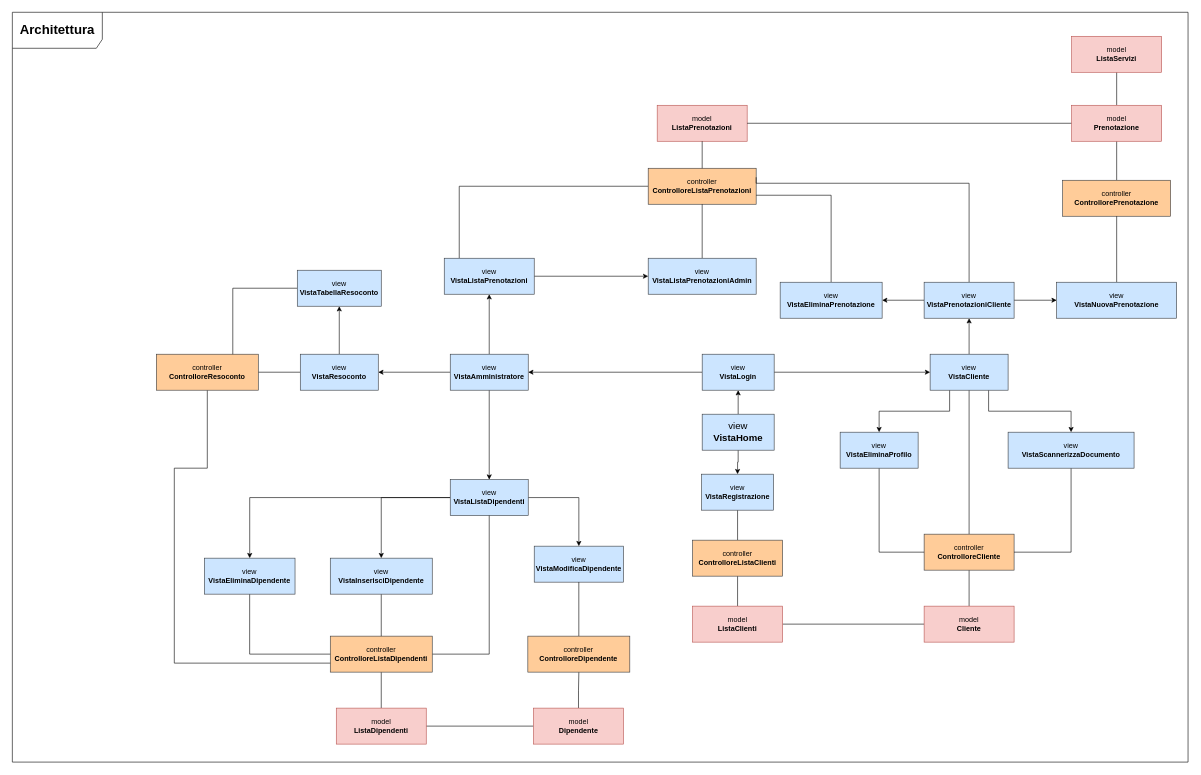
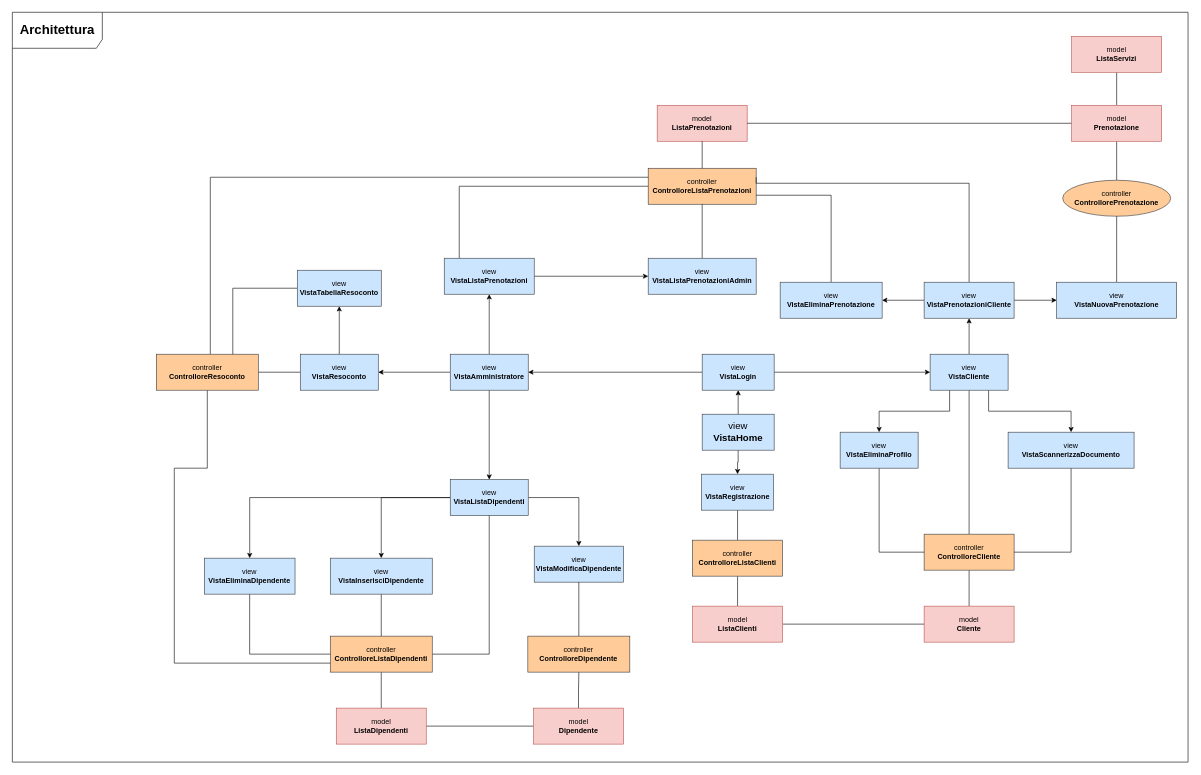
none -> (340, 177)
(1117, 198) -> (1117, 198)
